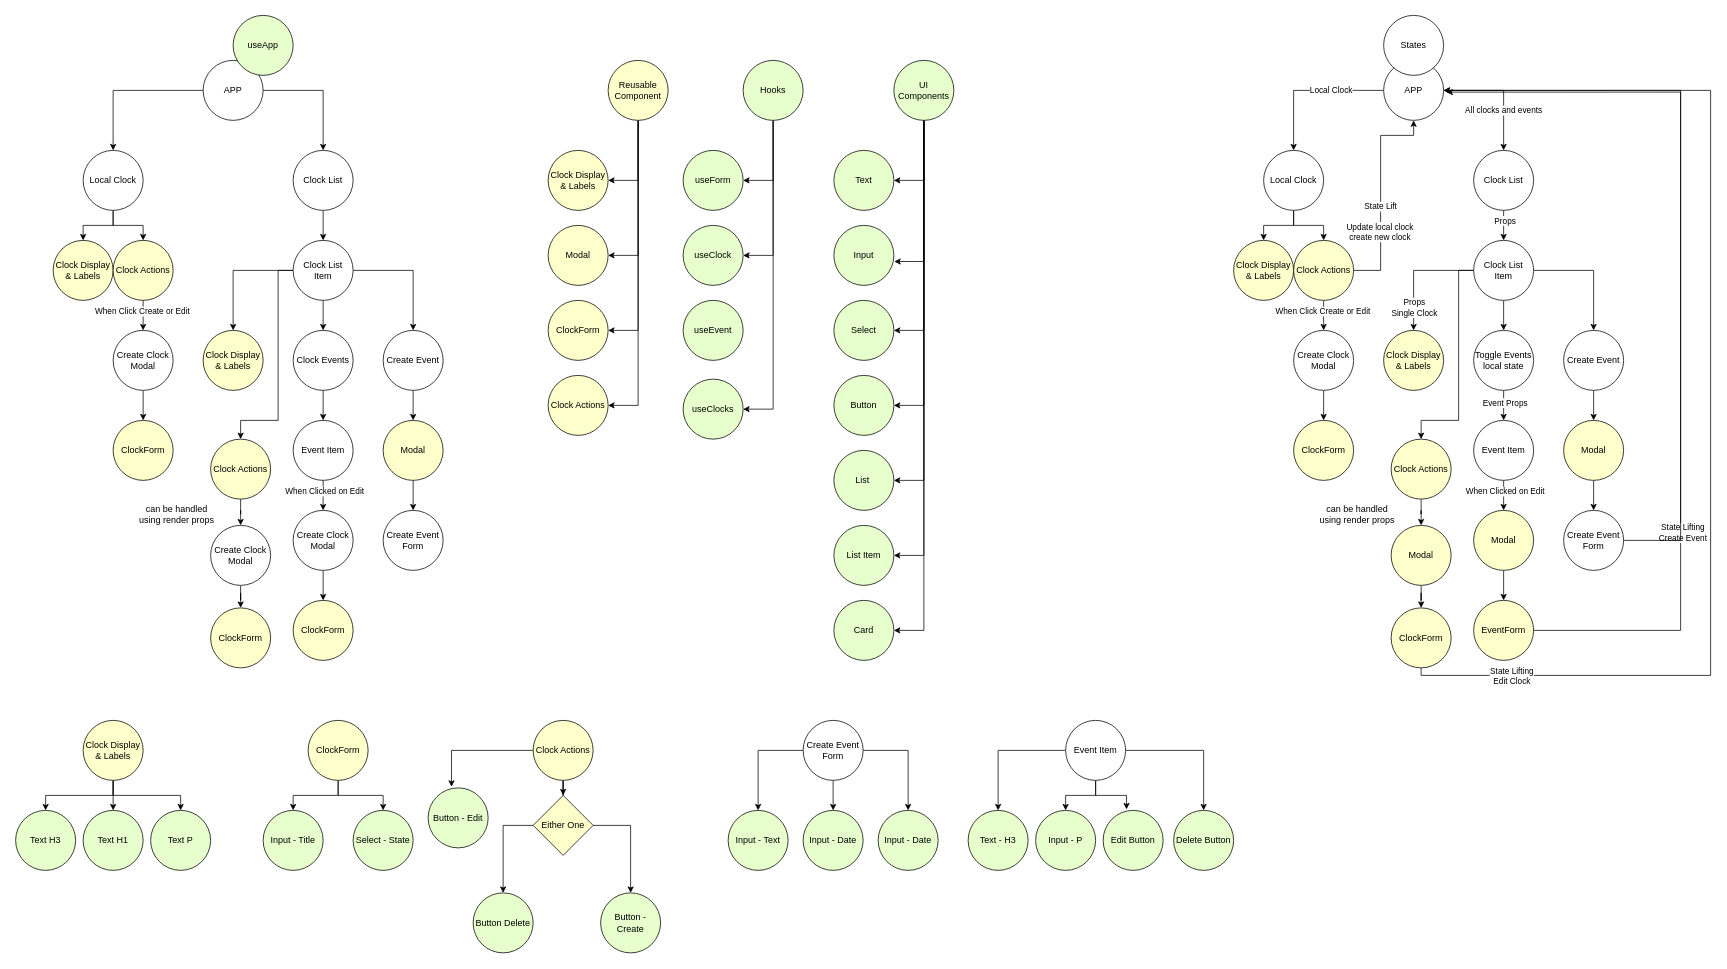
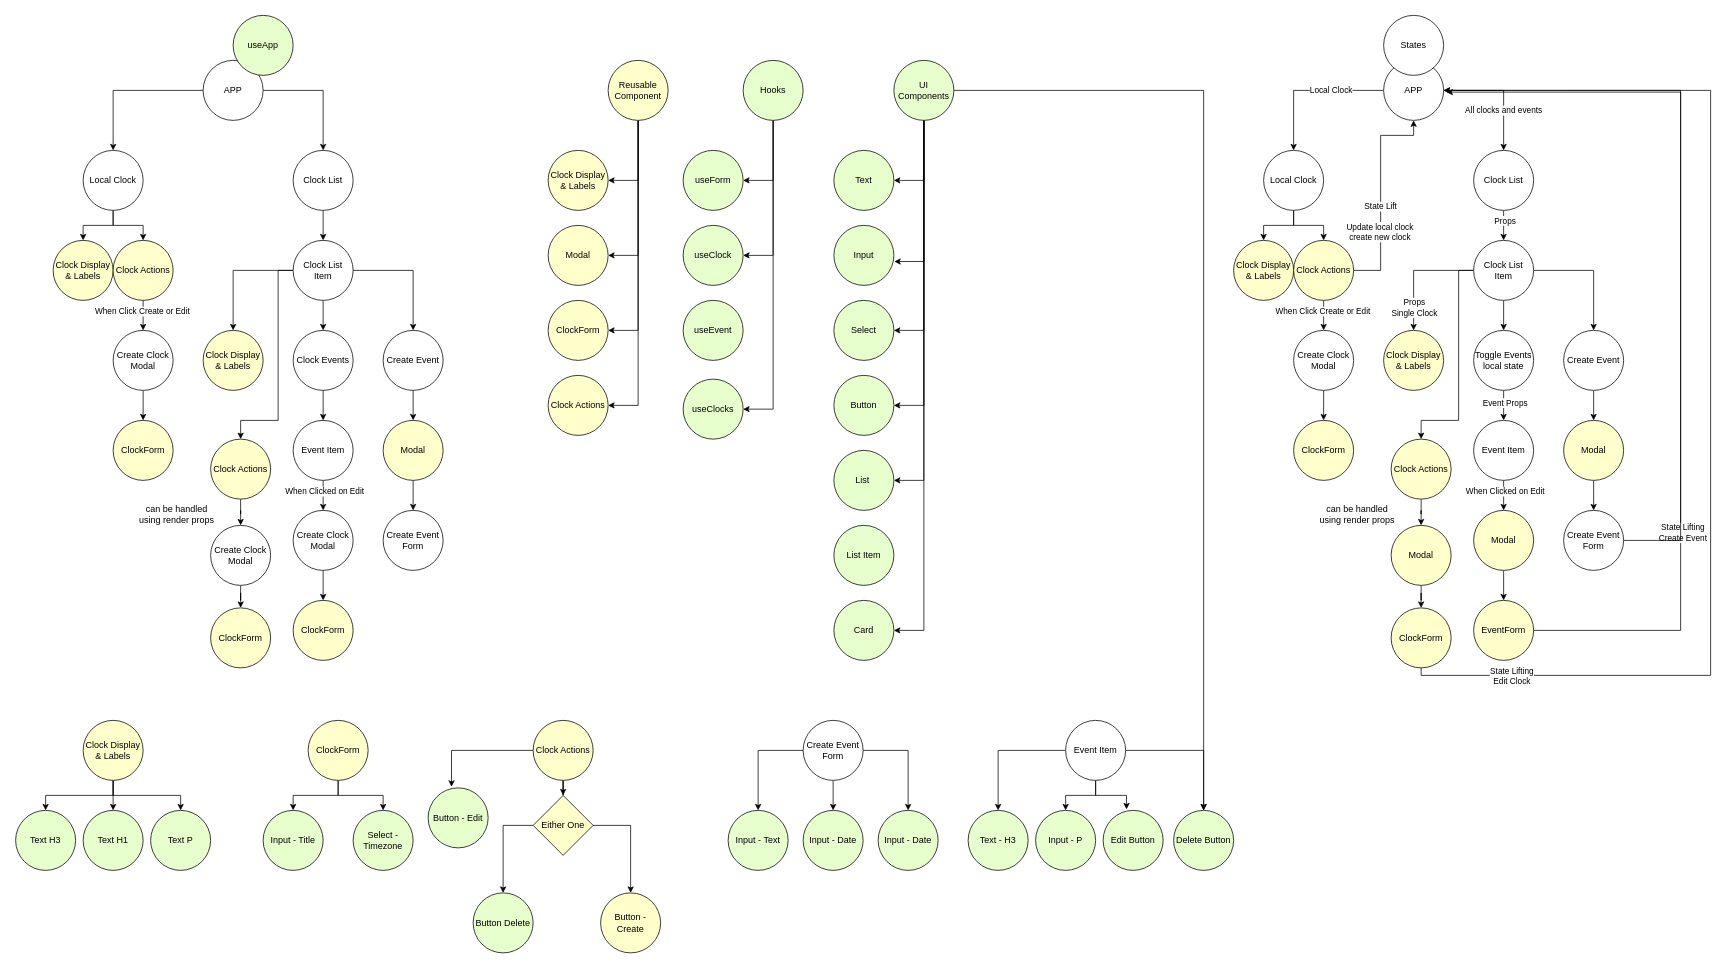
(910, 555) -> (1203, 294)
(383, 840) -> (383, 840)
(630, 923) -> (630, 923)
